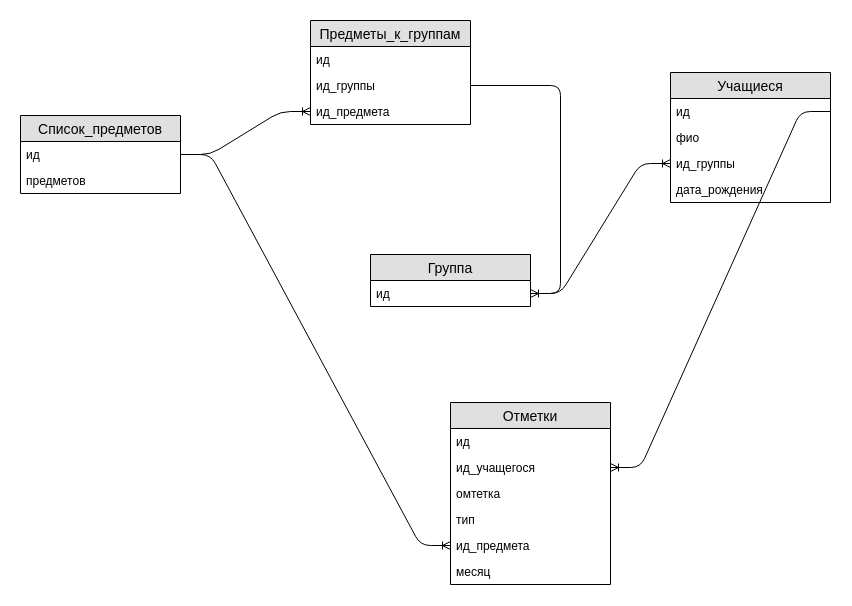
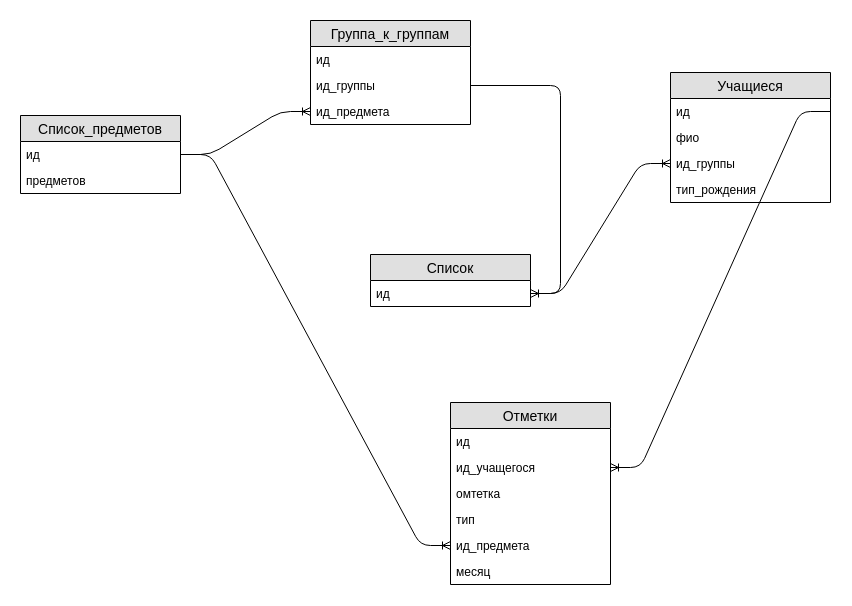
(390, 34) -> (390, 34)
(720, 190) -> (716, 190)
(450, 268) -> (450, 268)
